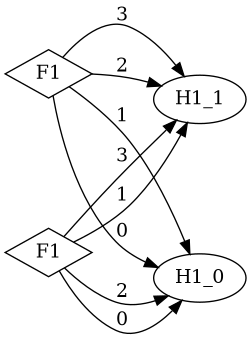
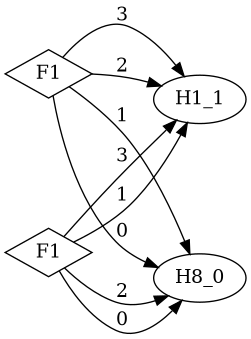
(200, 278) -> (200, 278)
